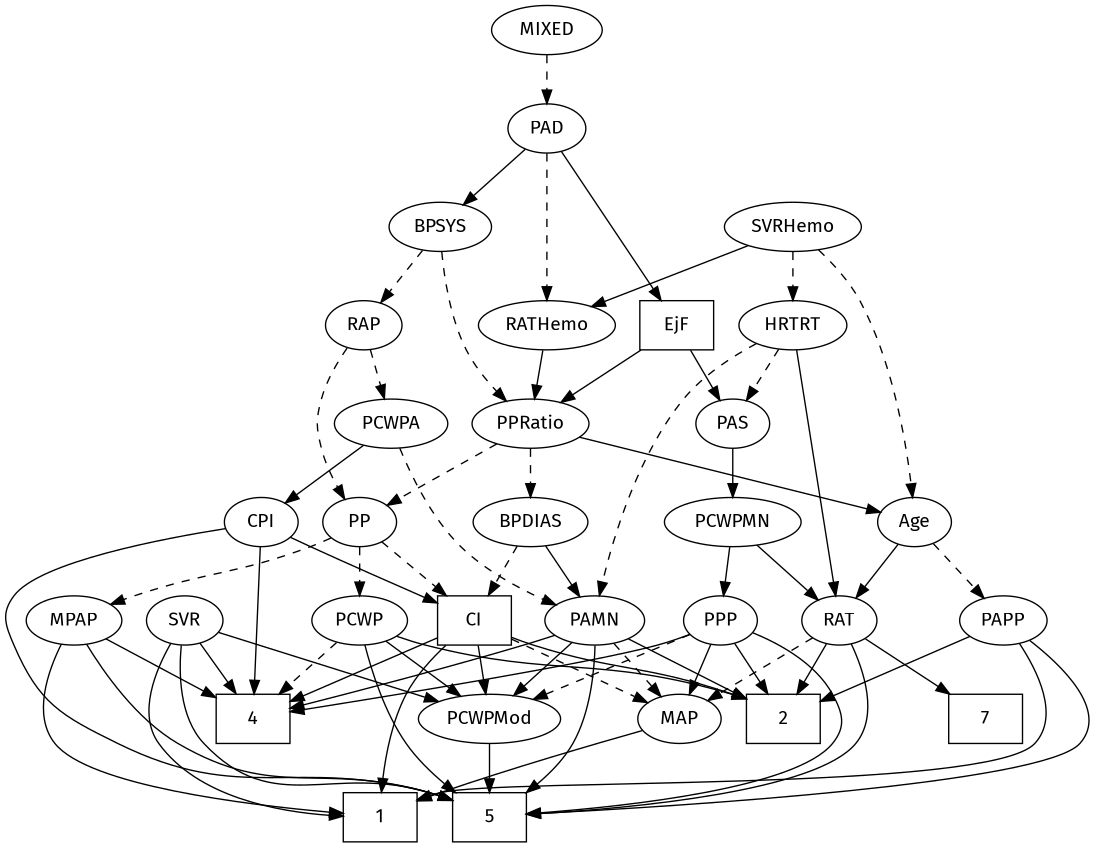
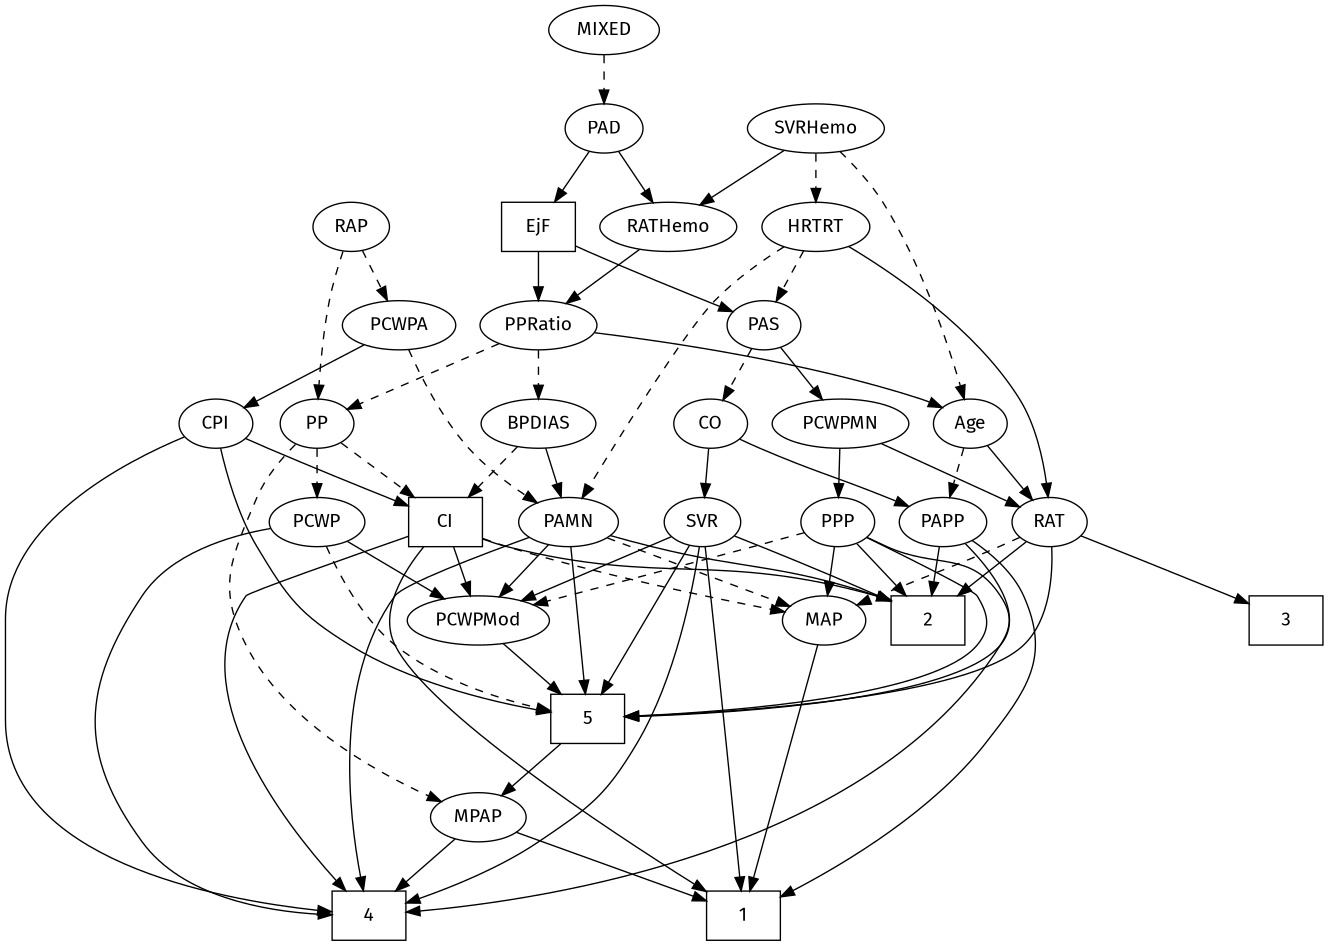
(547, 220) -> (632, 171)
(440, 227) -> none
none -> (711, 424)
(522, 663) -> (807, 565)
(307, 669) -> (97, 743)
(388, 710) -> (415, 659)
(986, 719) -> (1286, 620)
(201, 755) -> (536, 765)
